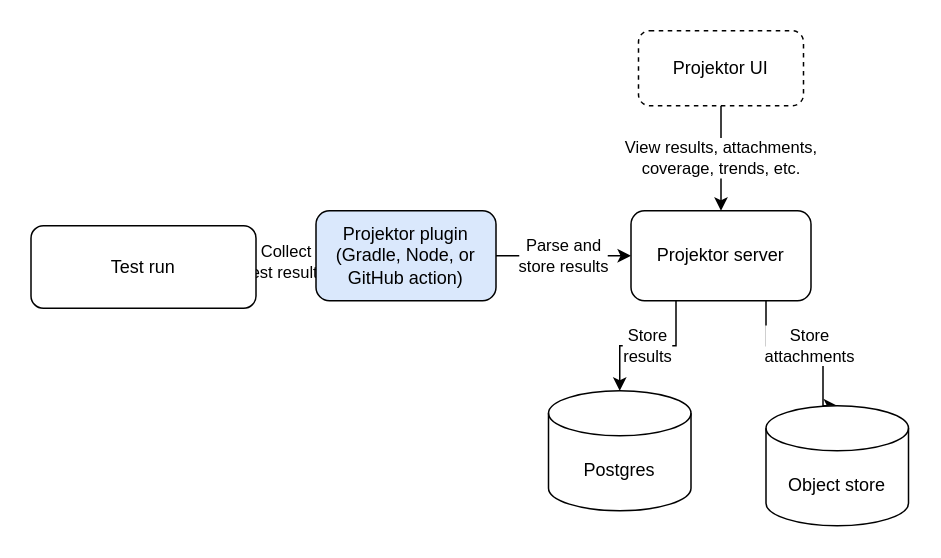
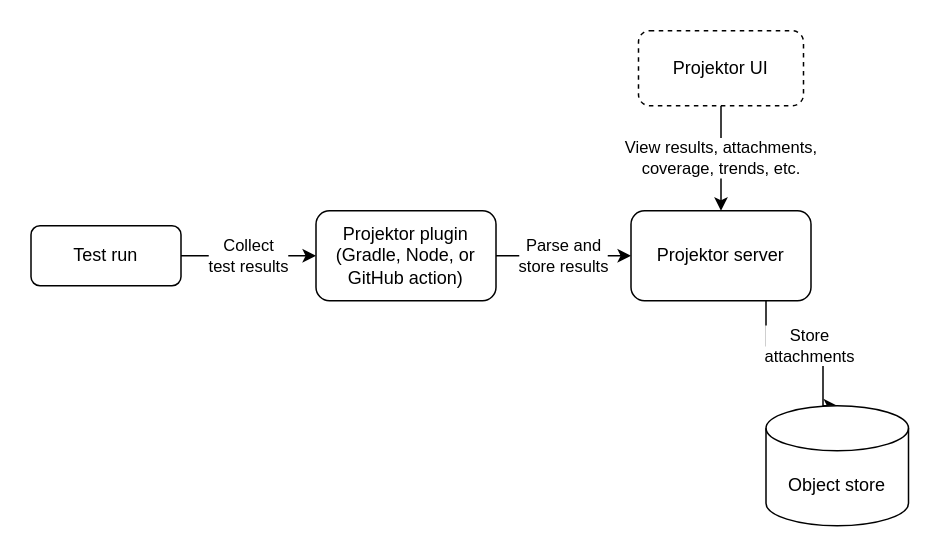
(406, 256) -> (406, 256)
(143, 267) -> (106, 256)
(676, 326) -> none
(620, 451) -> none
